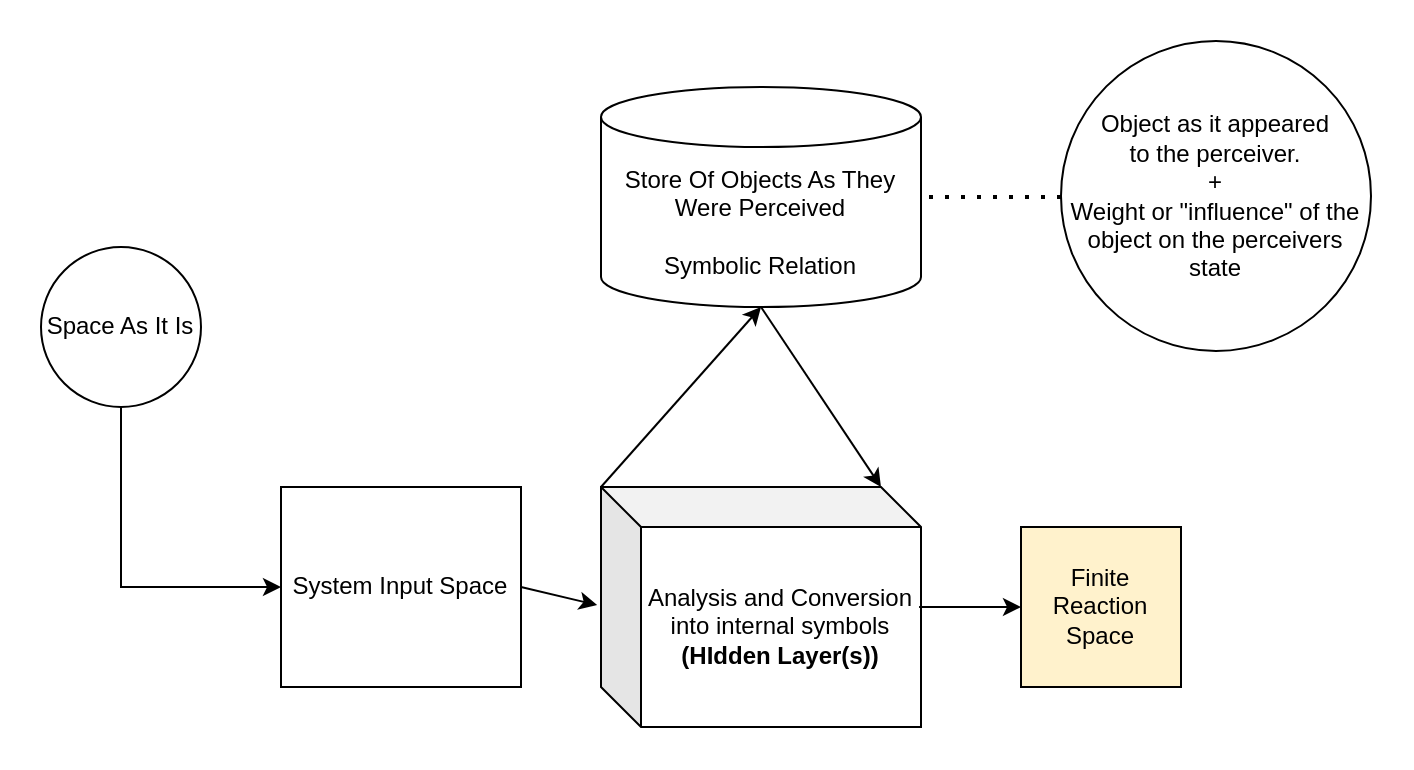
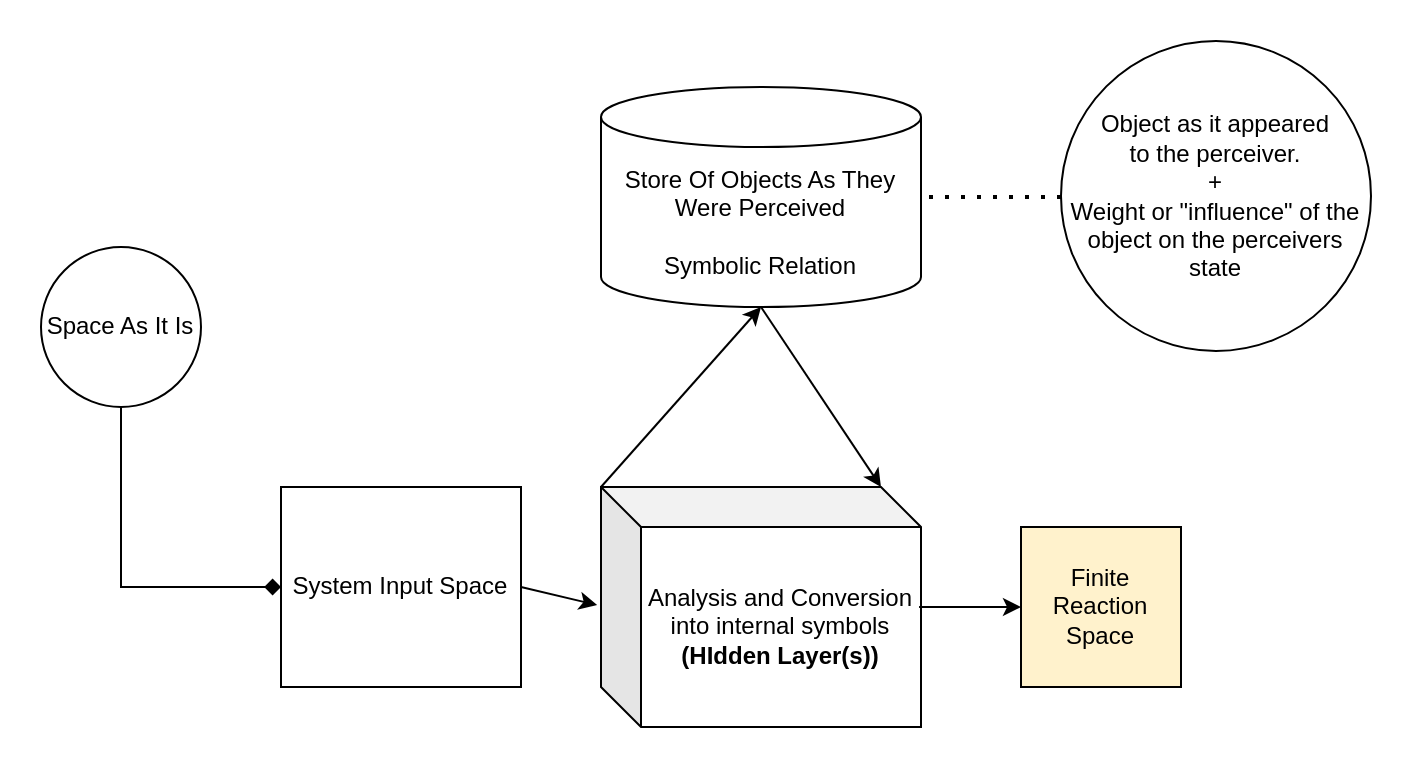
(265, 587) -> (264, 587)
